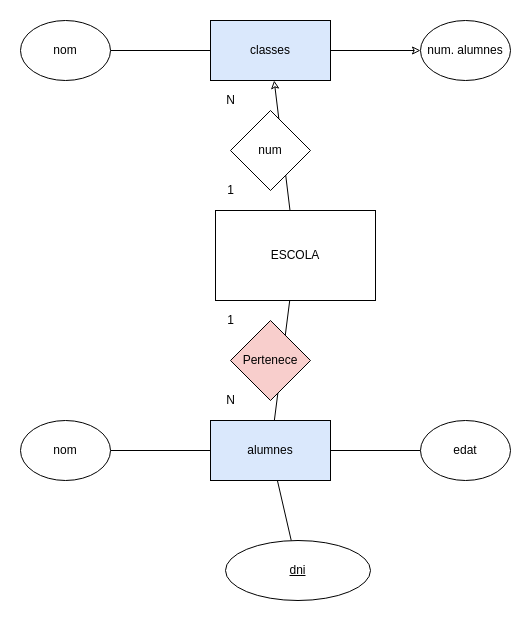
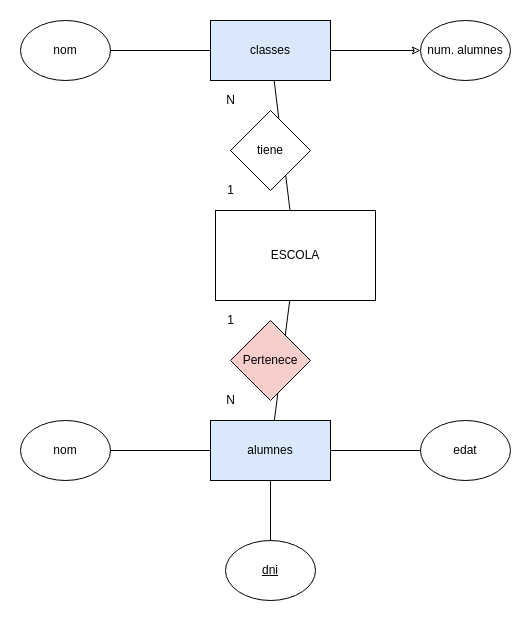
(275, 88) -> (275, 86)
(271, 151) -> (271, 151)
(298, 571) -> (271, 571)
